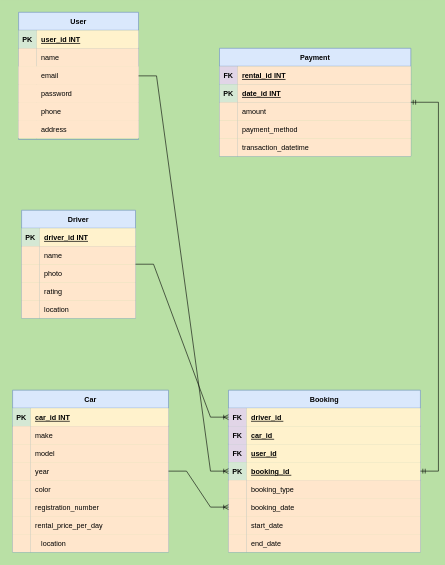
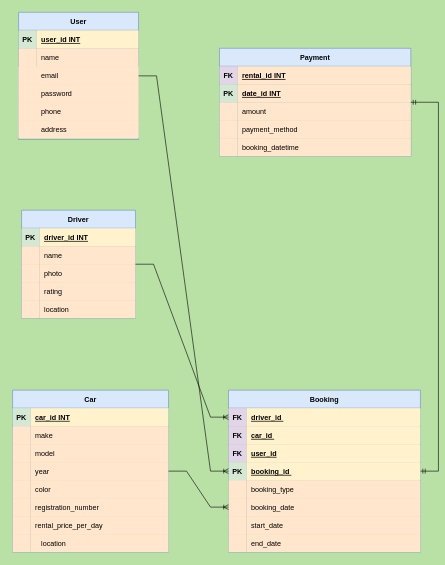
(280, 148) -> (272, 148)
